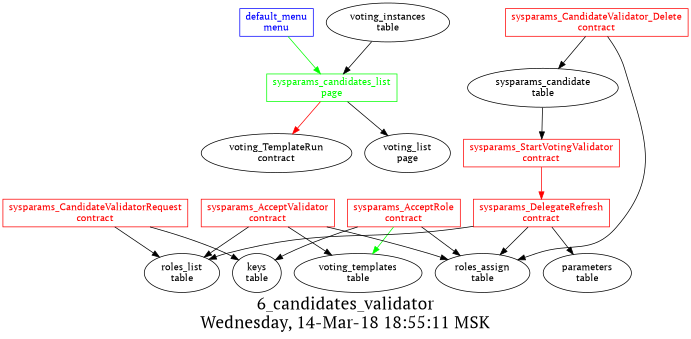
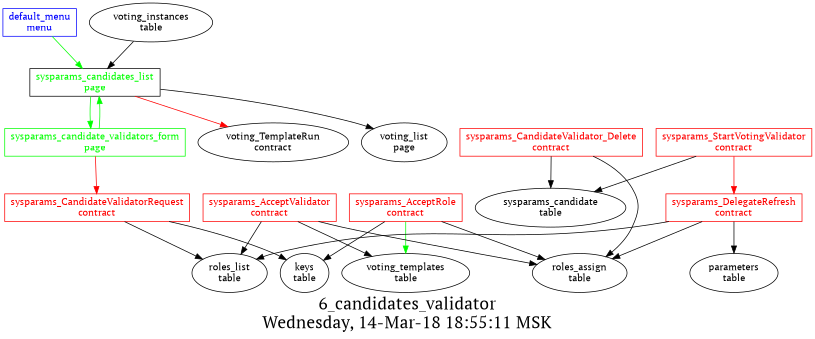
(332, 88) -> (95, 82)
(542, 120) -> (649, 173)
none -> (95, 142)
